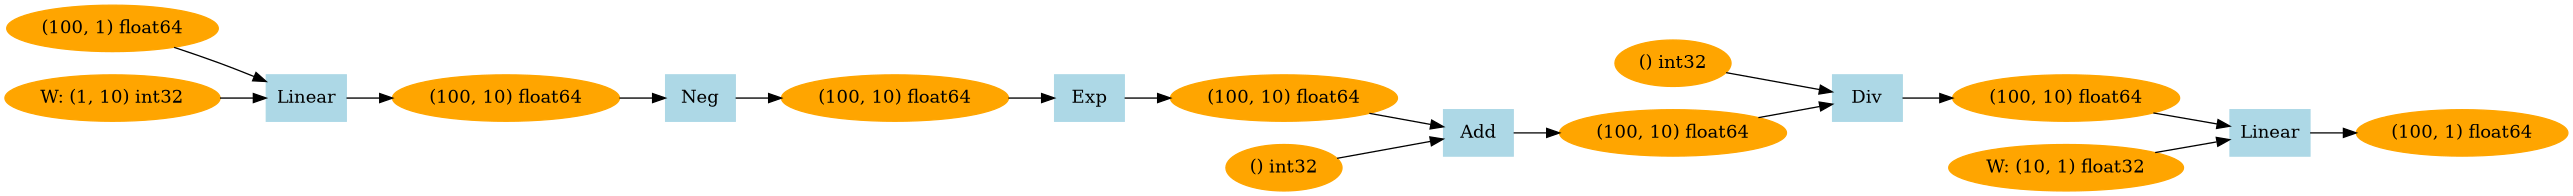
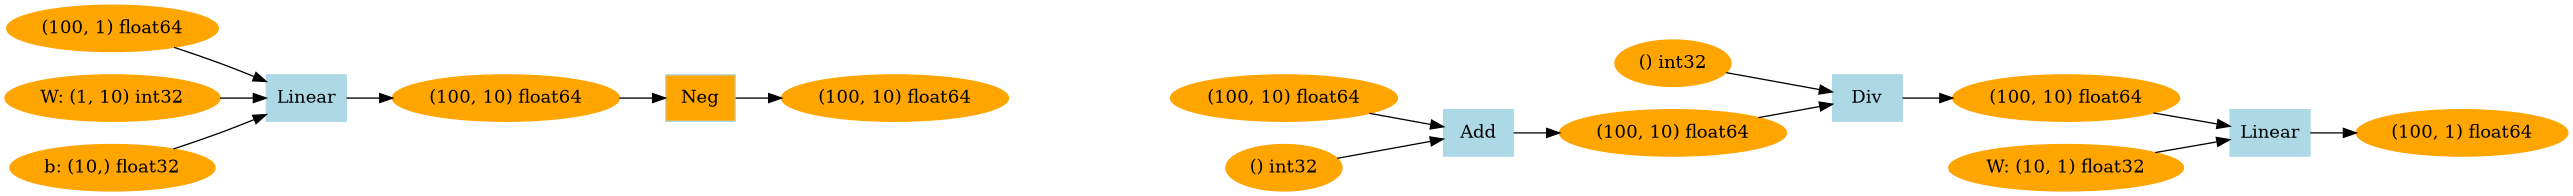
(700, 98) -> (700, 98)
(1089, 98) -> none
none -> (113, 168)
